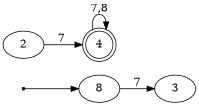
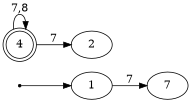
(59, 45) -> (50, 45)
(99, 89) -> (92, 86)
(175, 89) -> (168, 86)
